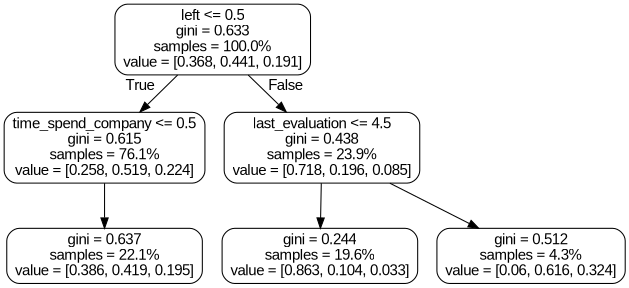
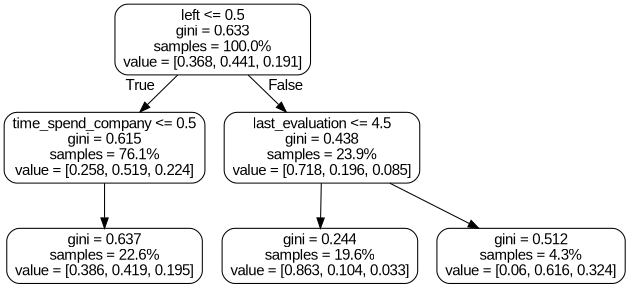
(105, 256) -> (105, 256)
